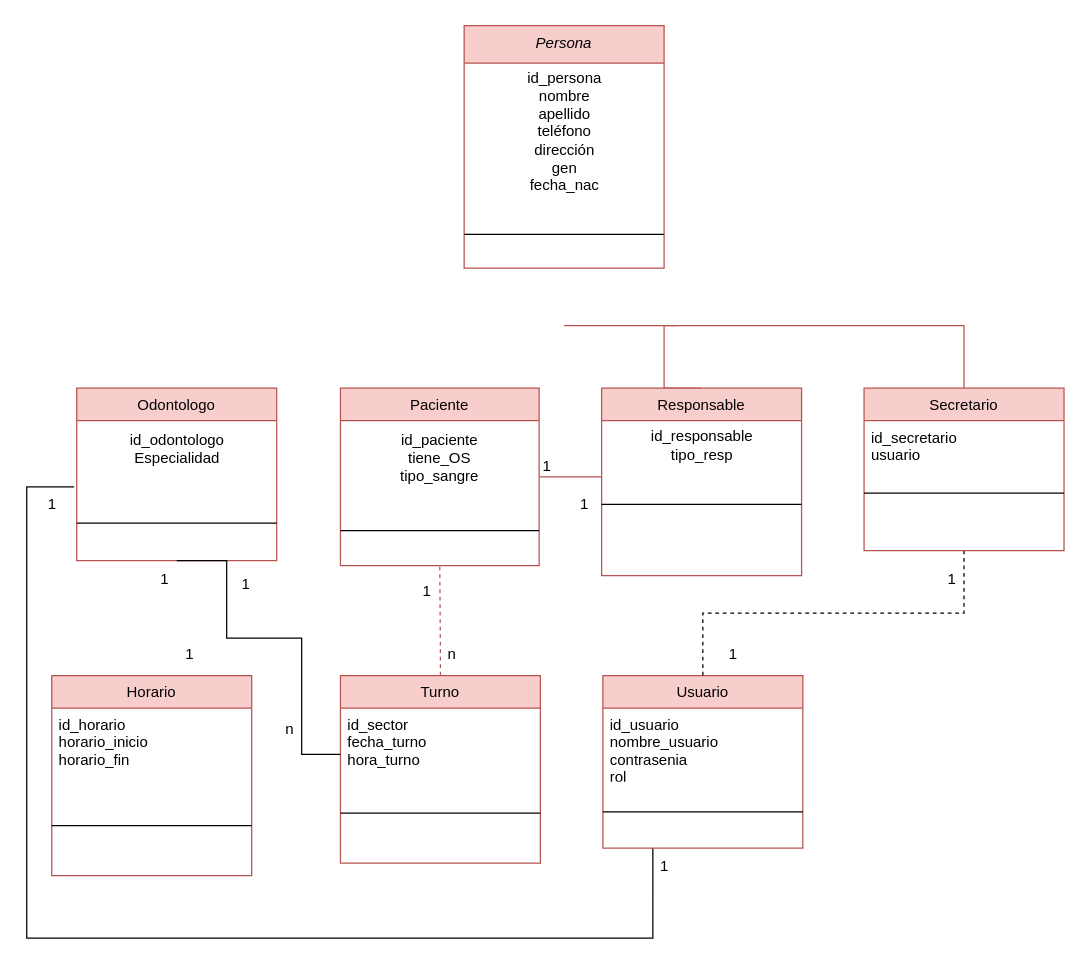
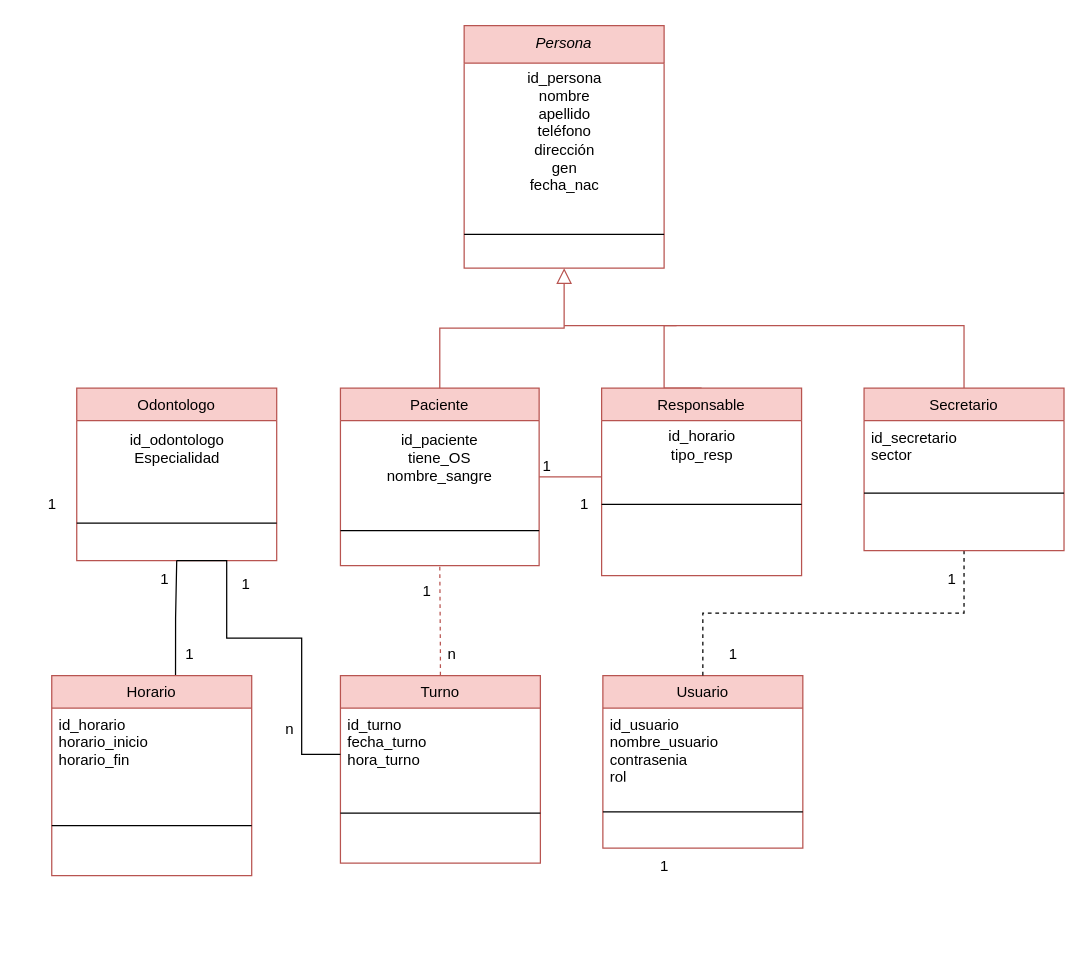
none -> (494, 328)
(922, 438) -> (922, 438)
(703, 446) -> (703, 446)
(440, 458) -> (440, 458)
none -> (176, 619)
(383, 725) -> (379, 725)
(134, 938) -> none
